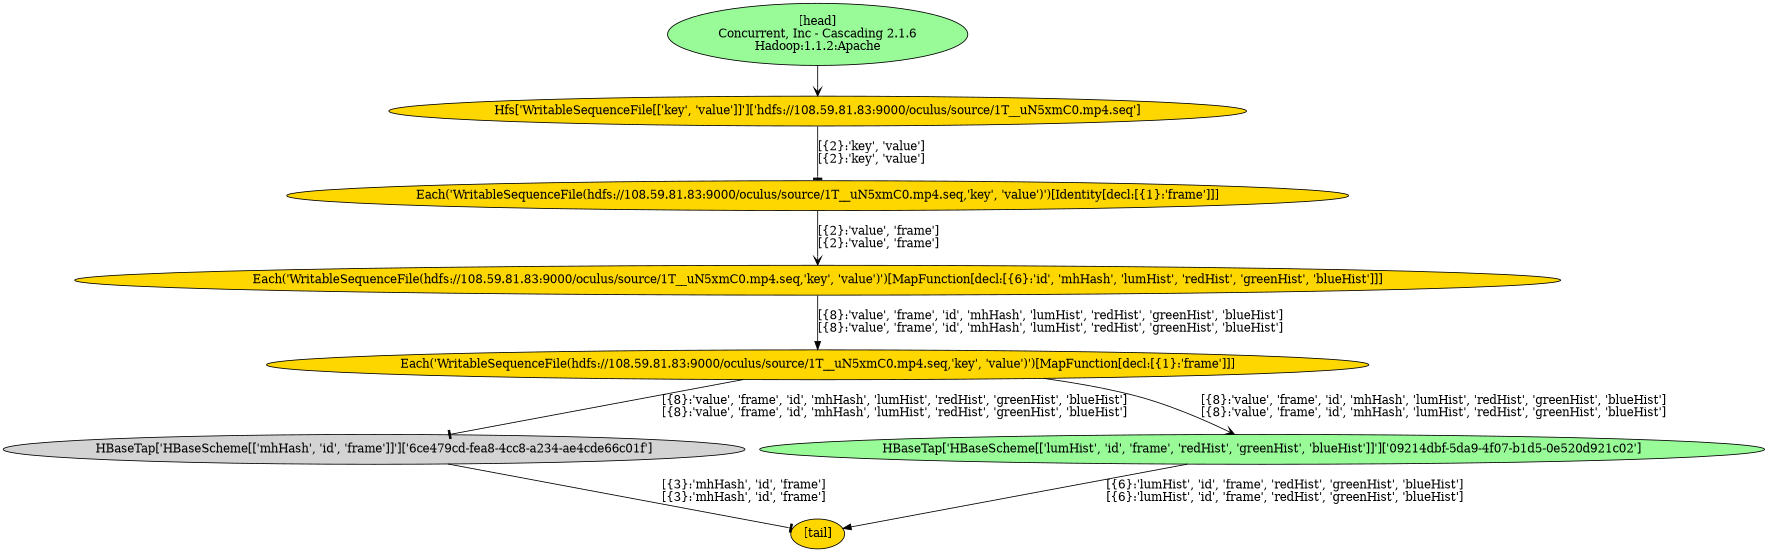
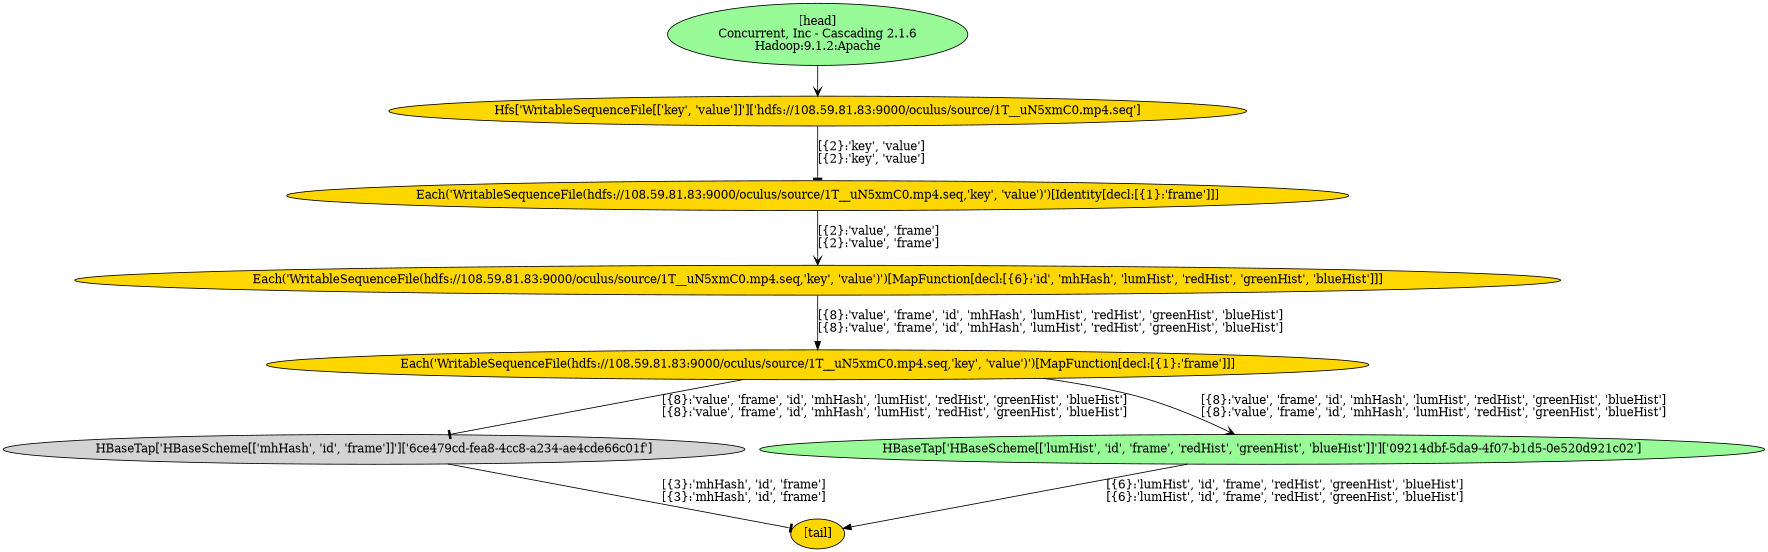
(818, 34) -> (818, 34)
